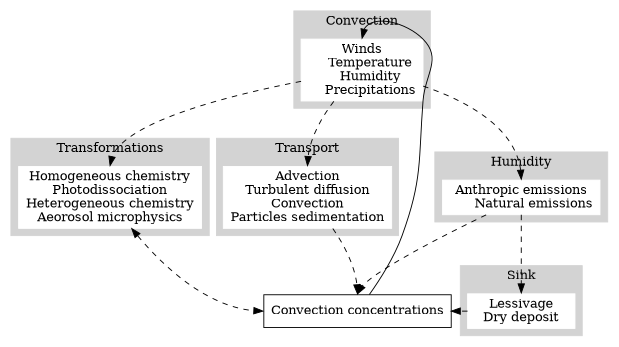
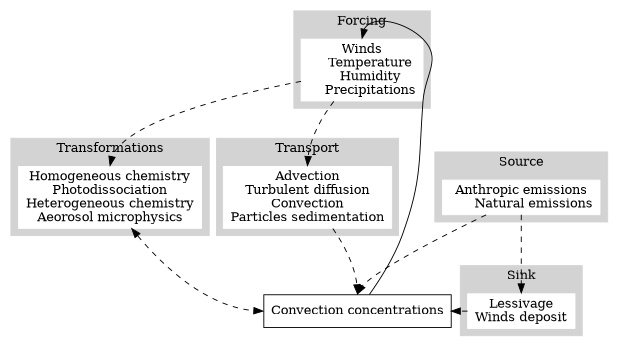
(362, 21) -> (362, 21)
(484, 116) -> none
(521, 162) -> (521, 162)
(521, 311) -> (521, 311)
